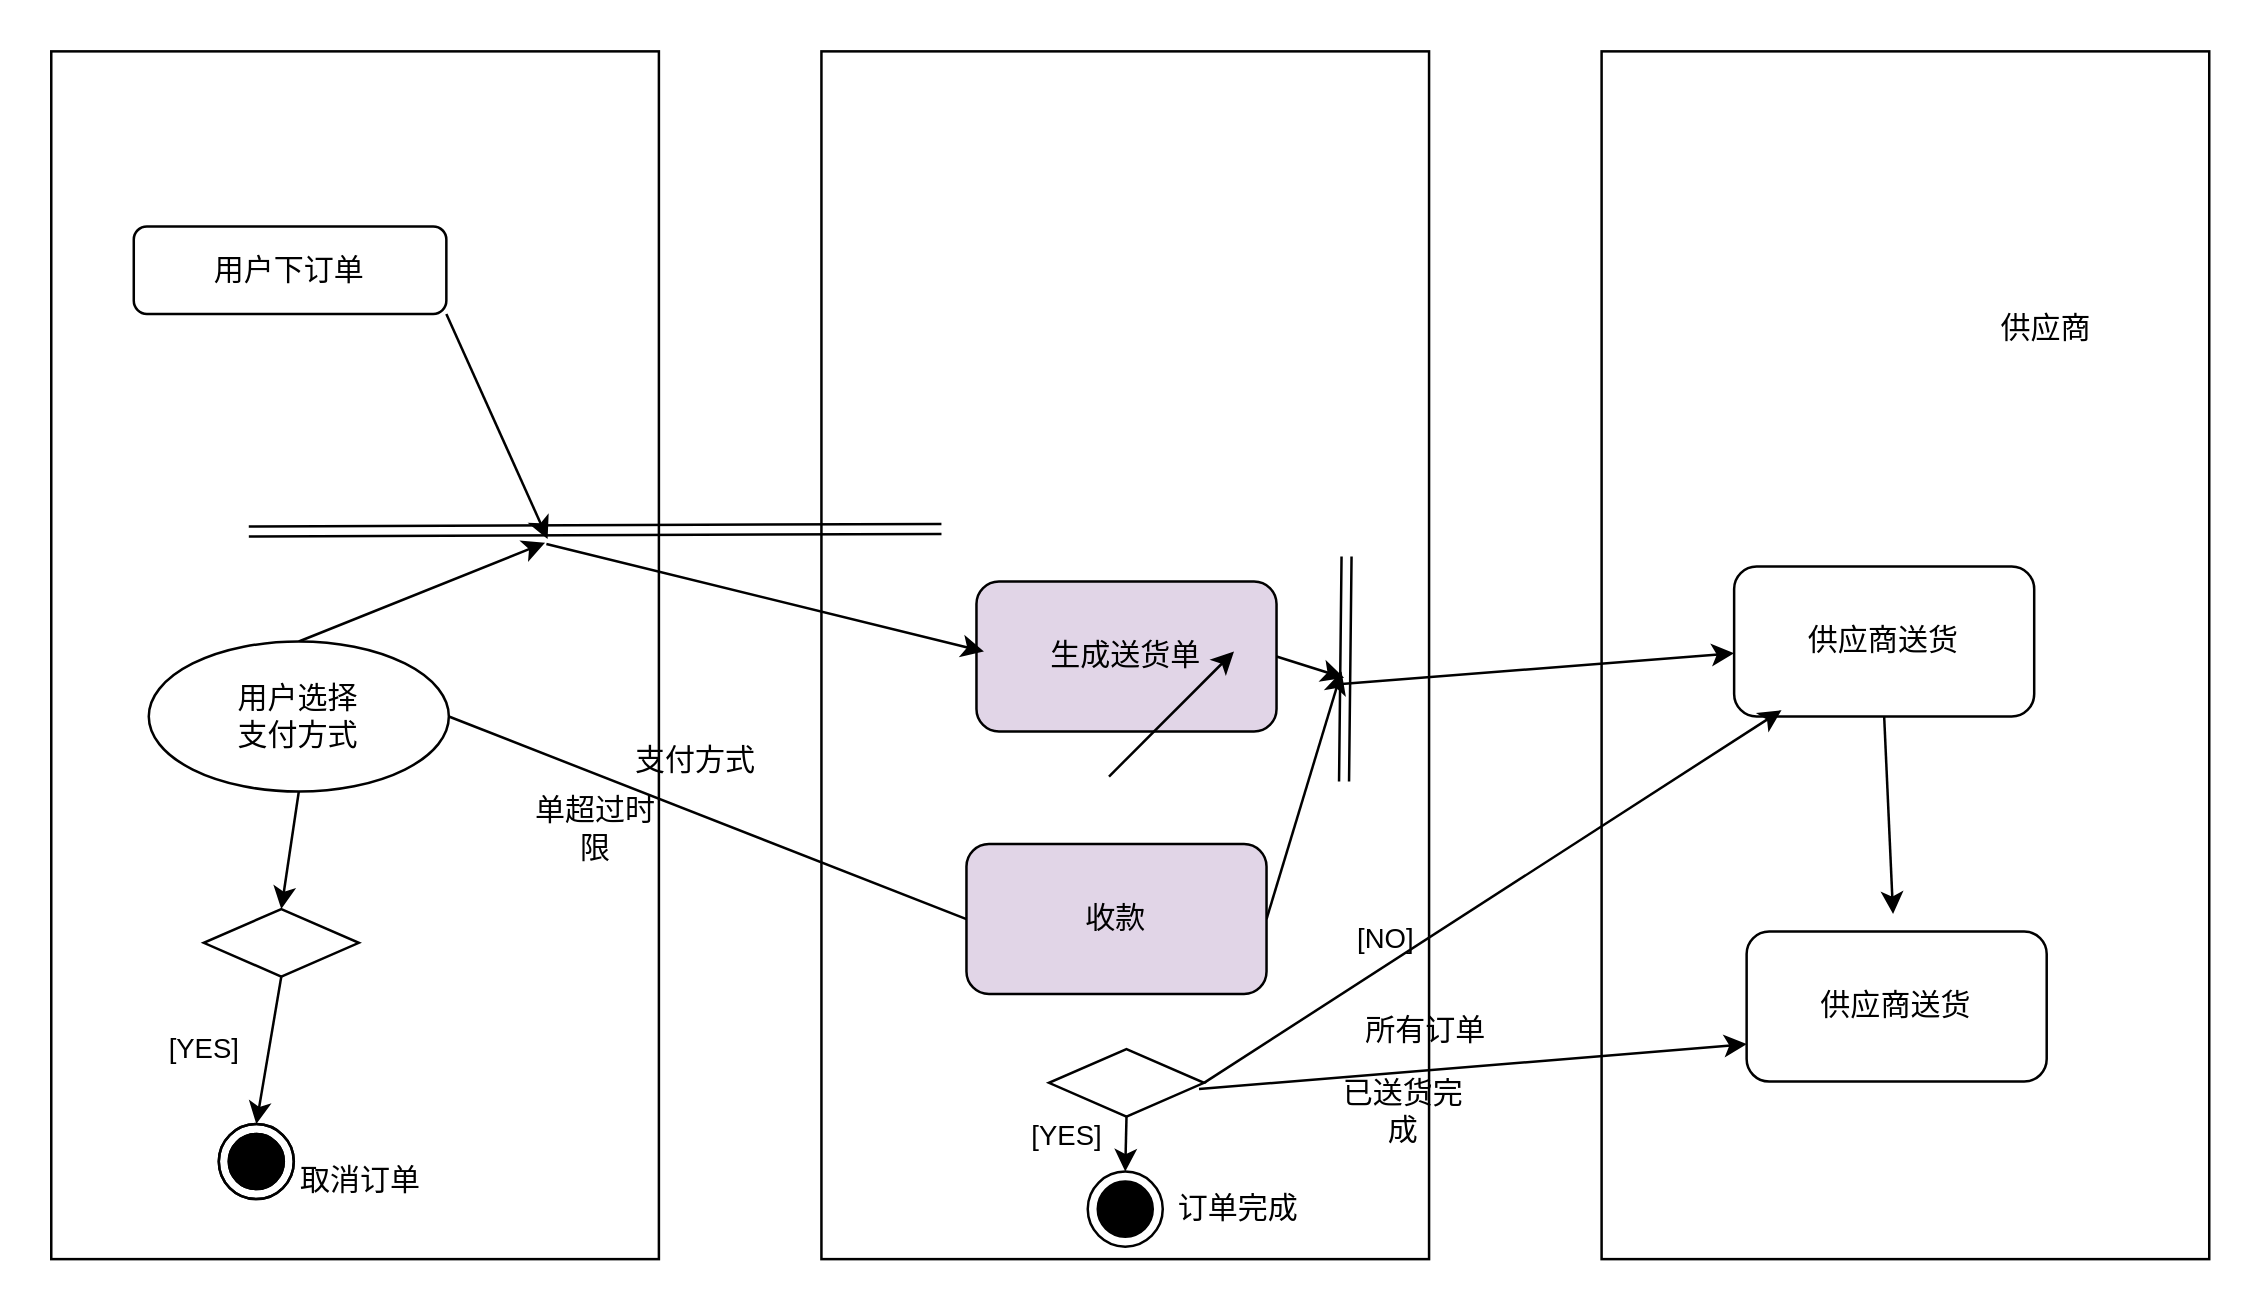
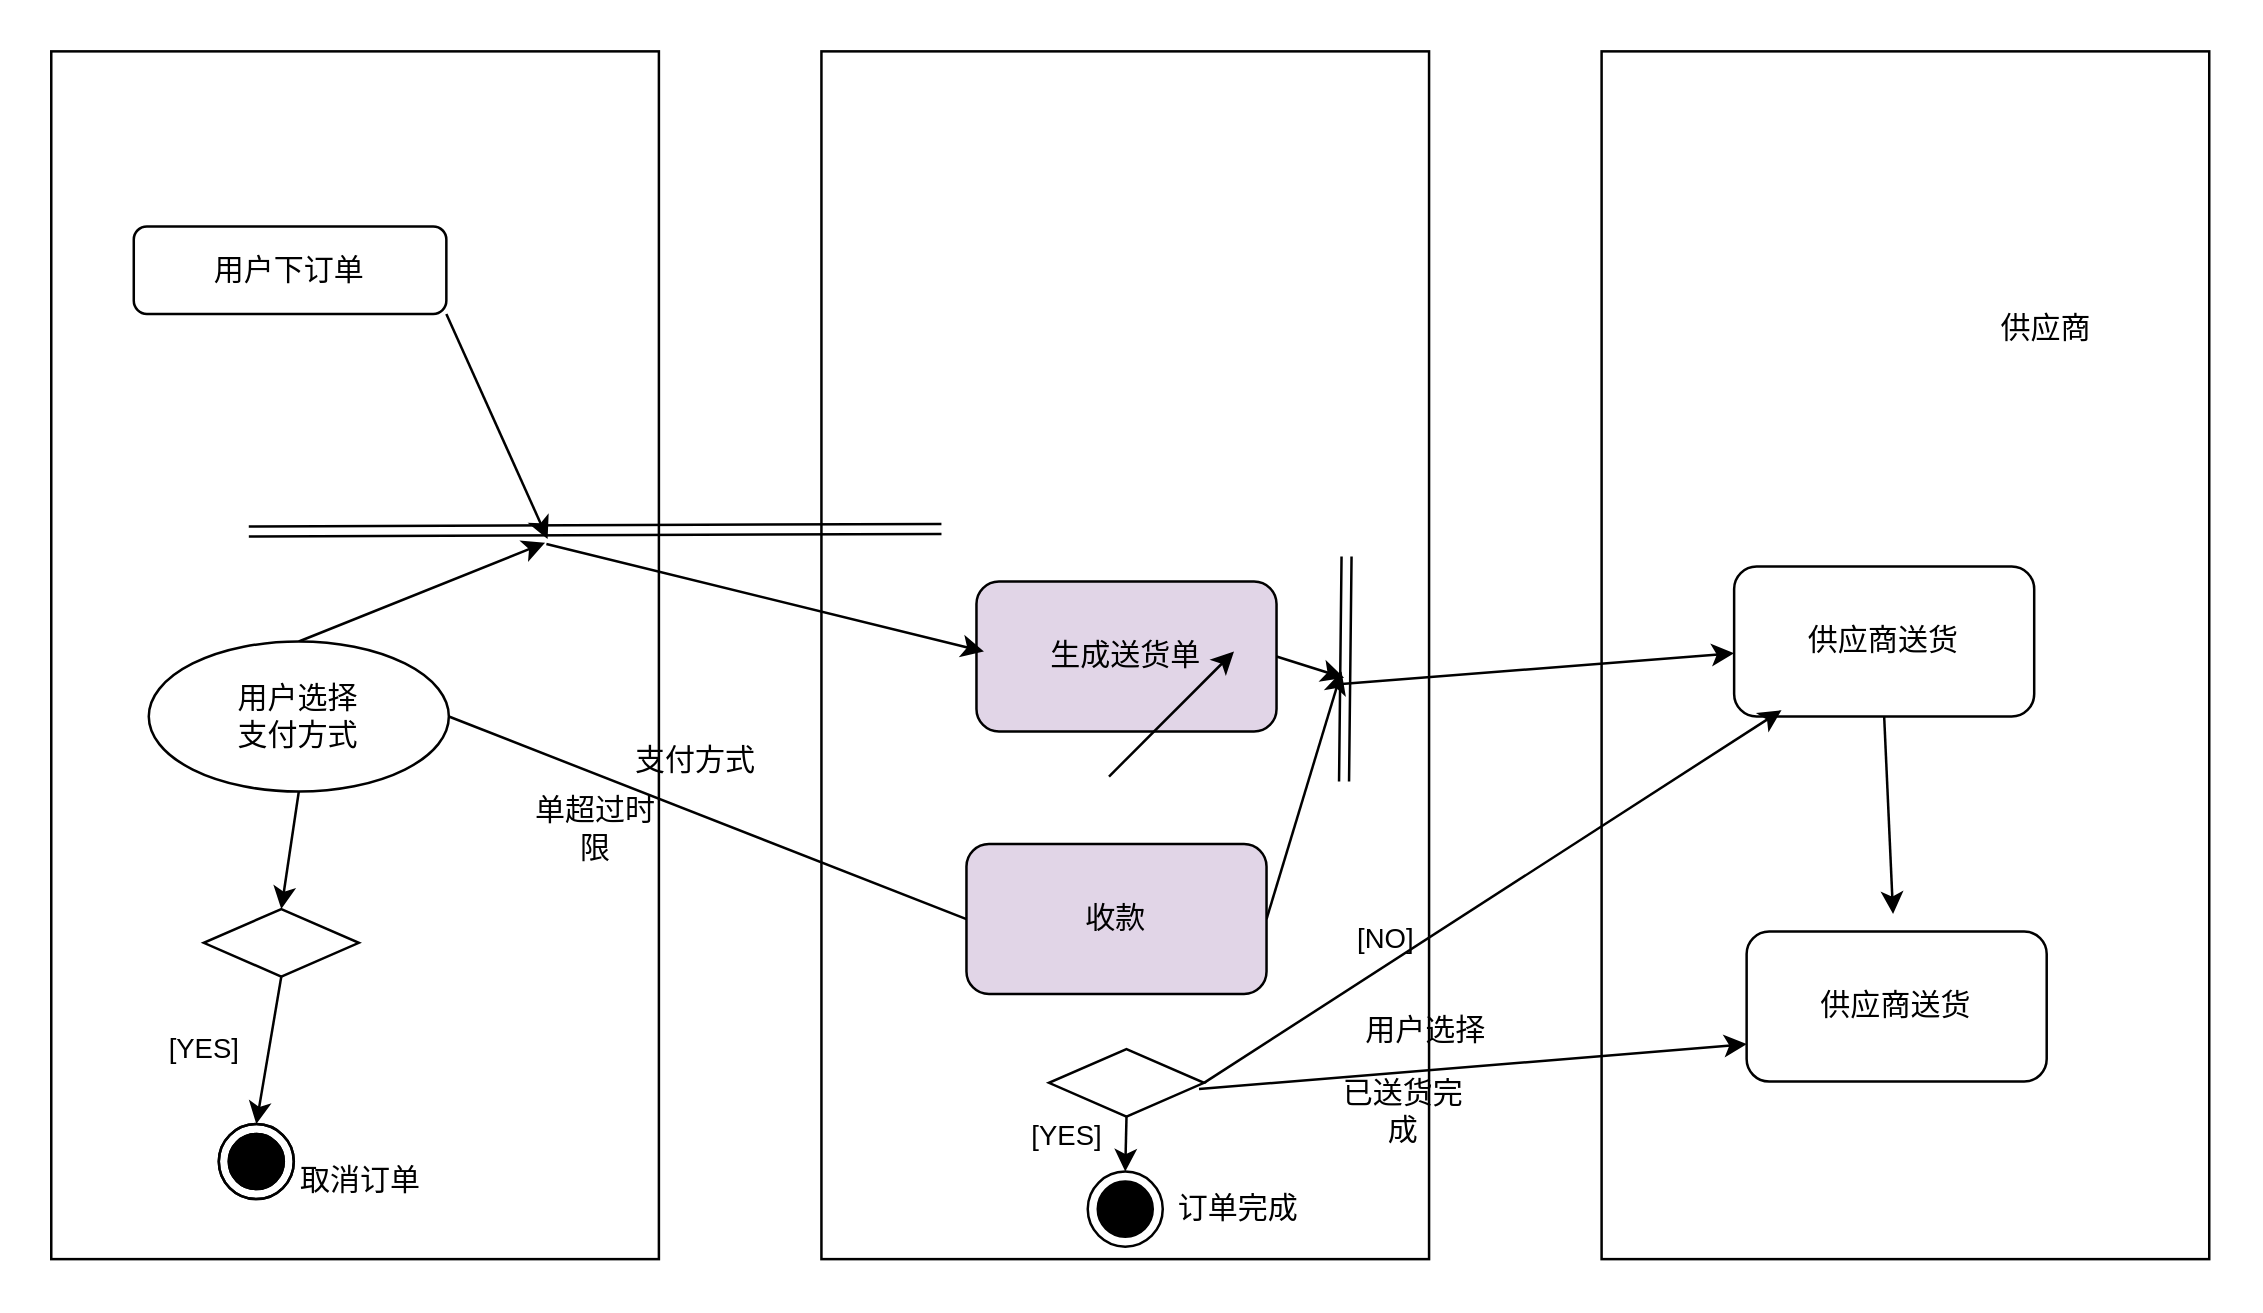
(1426, 1031) -> (1426, 1031)
